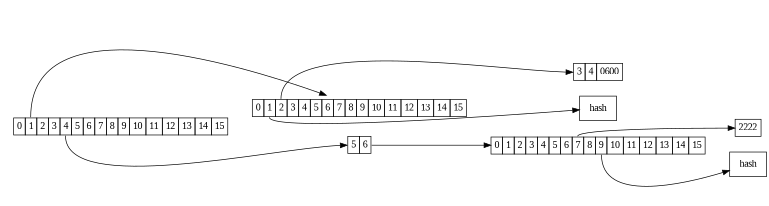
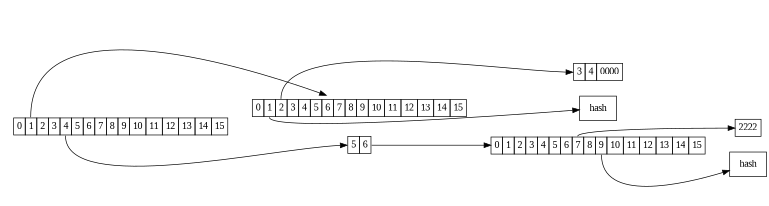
(610, 72) -> (610, 72)
